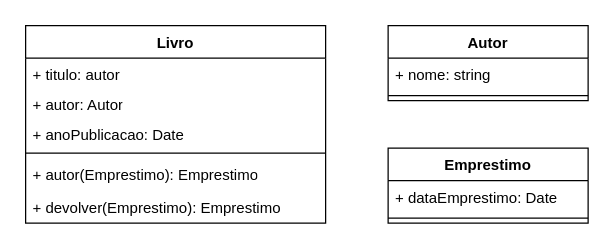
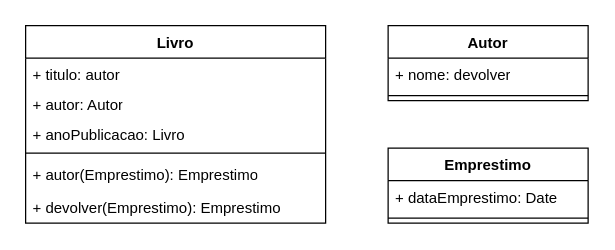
(447, 76) -> (455, 76)
(112, 136) -> (114, 136)
